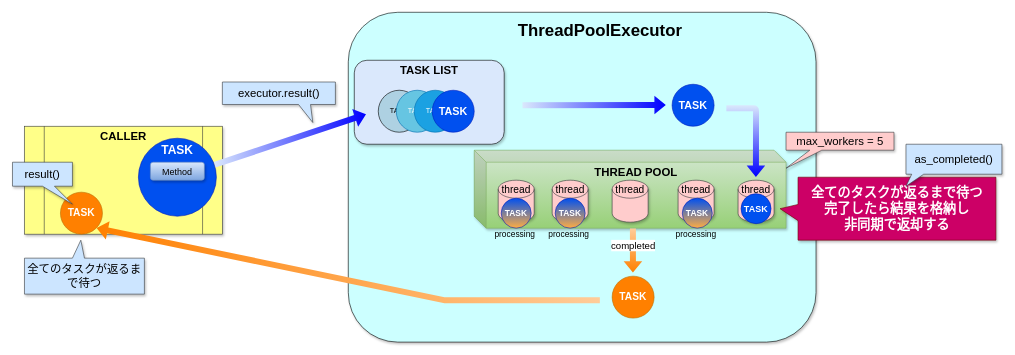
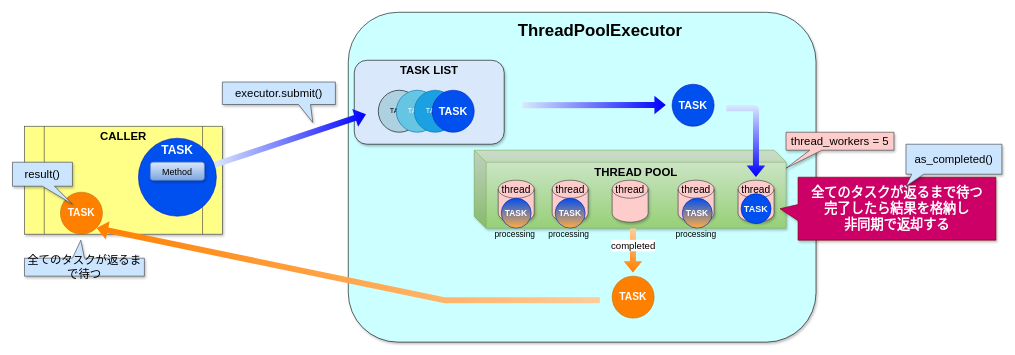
(279, 93) -> (279, 93)
(840, 141) -> (840, 141)
(84, 267) -> (84, 258)
